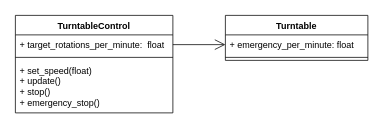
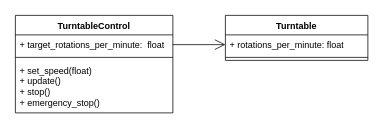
(297, 46) -> (296, 46)
